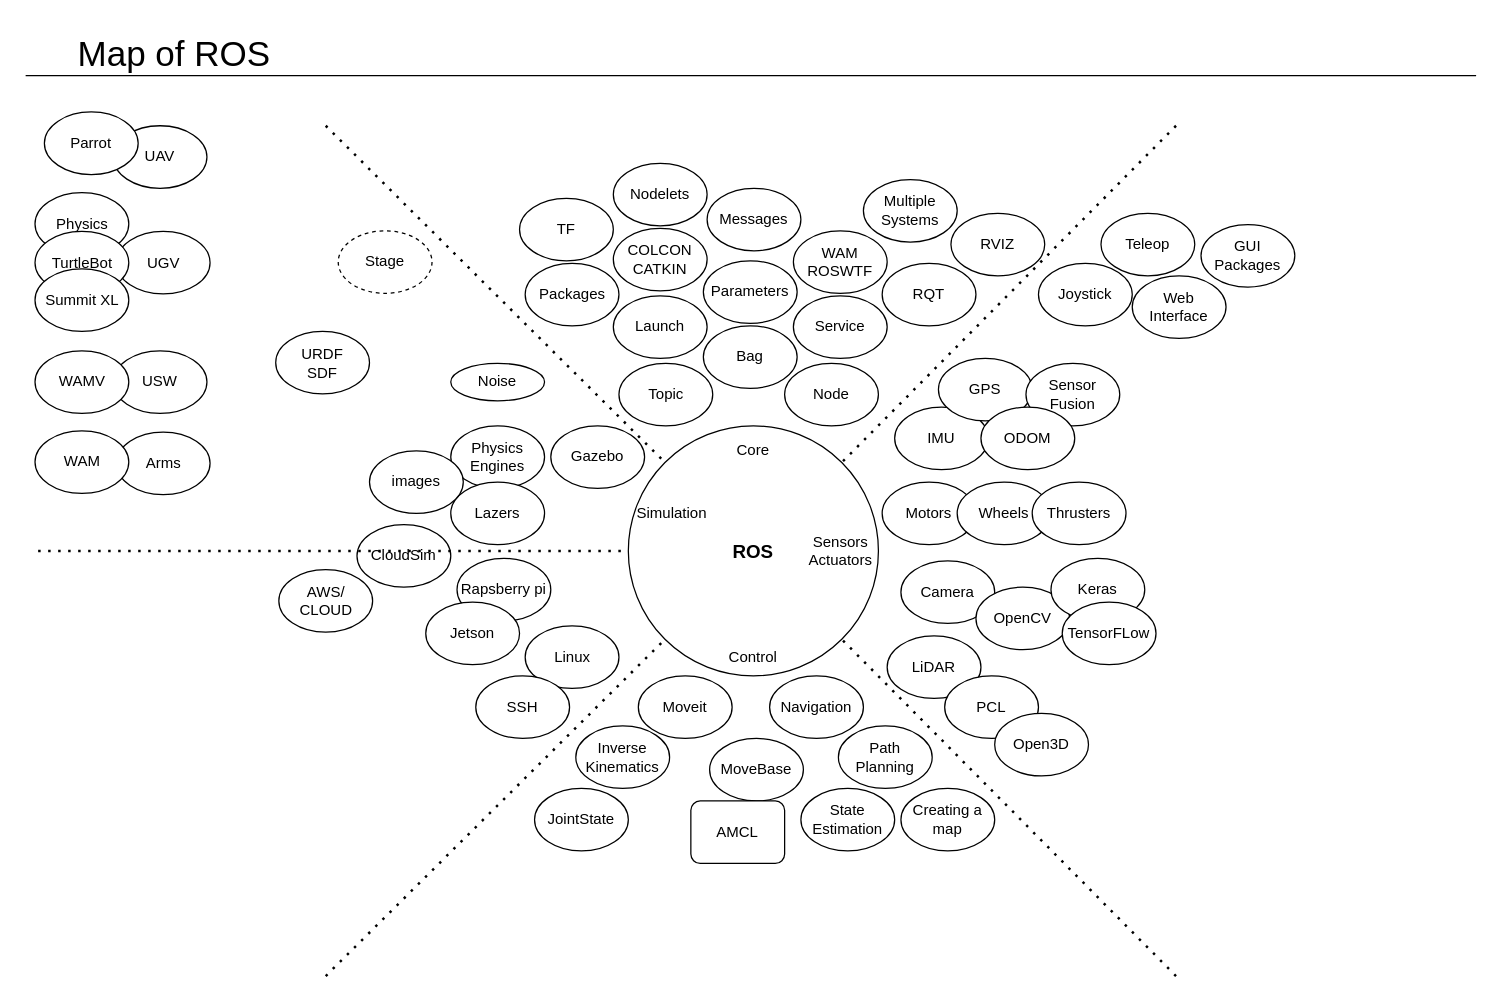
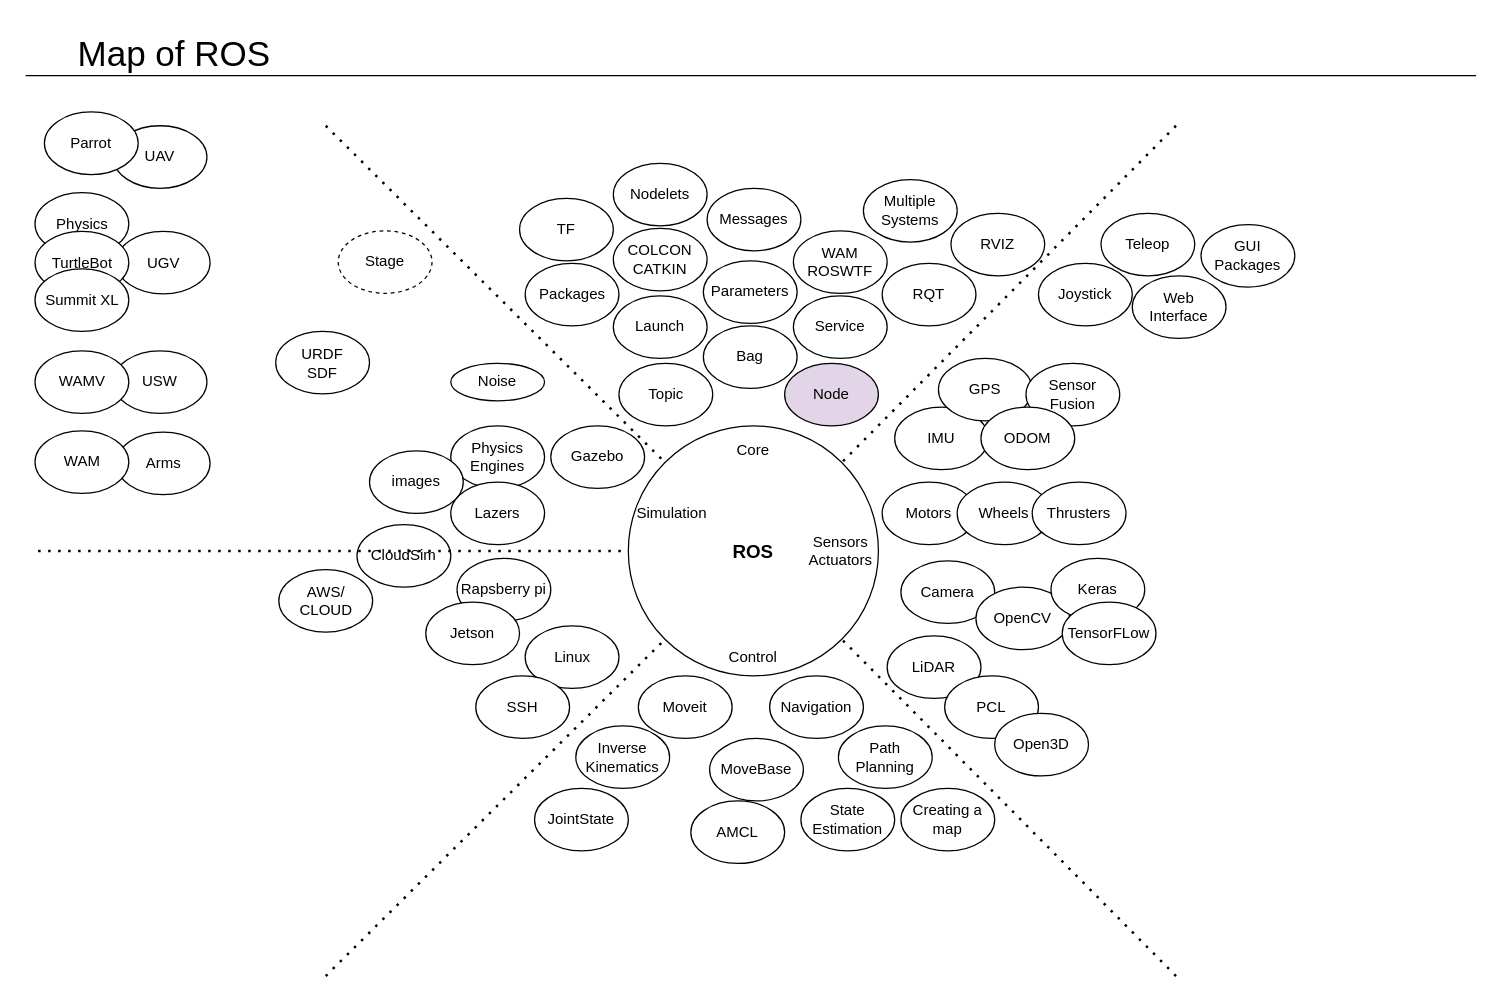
(831, 394) -> (831, 394)
(738, 832) -> (738, 832)
